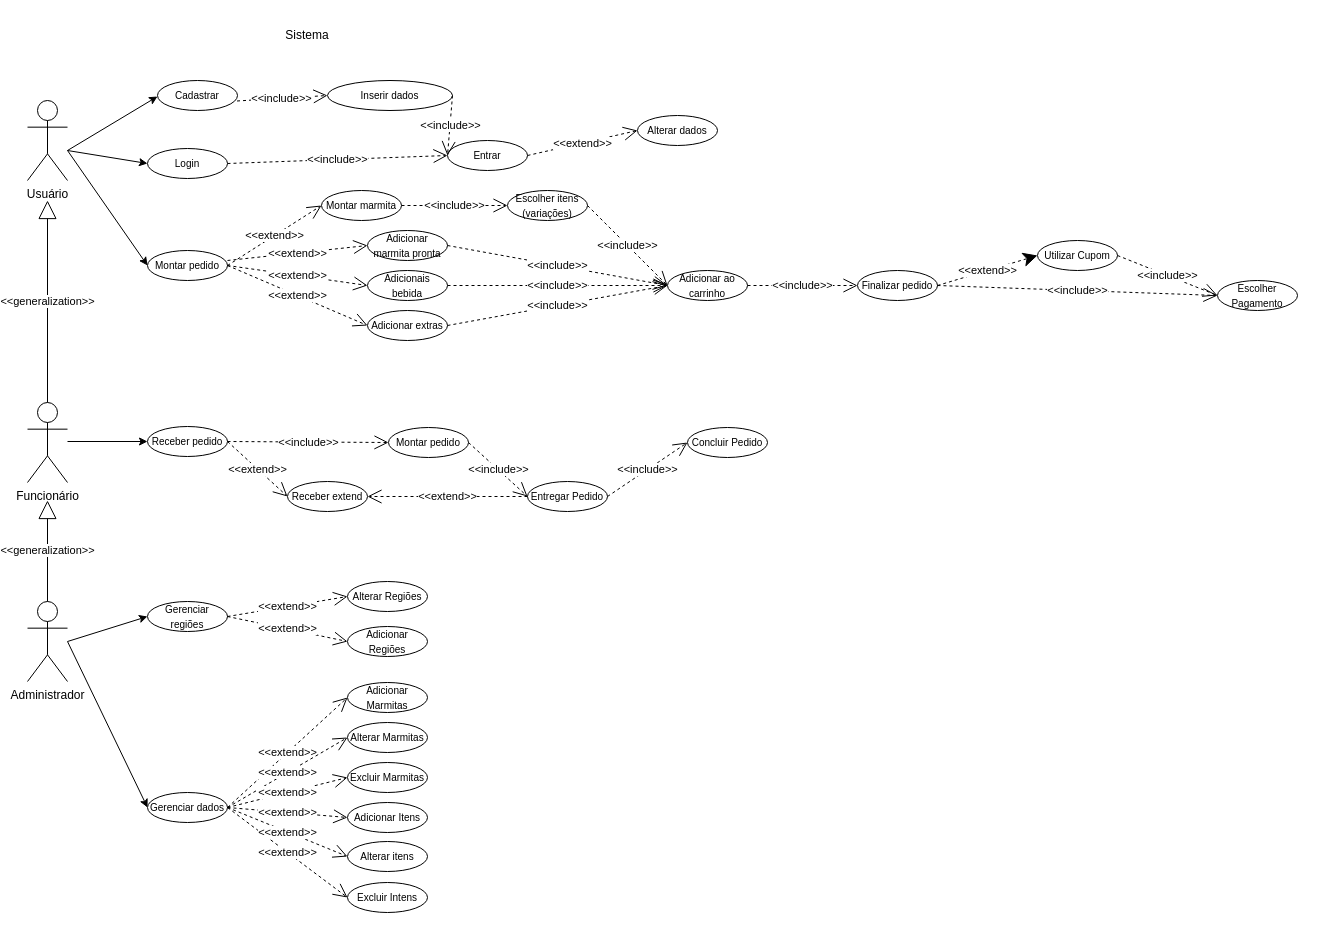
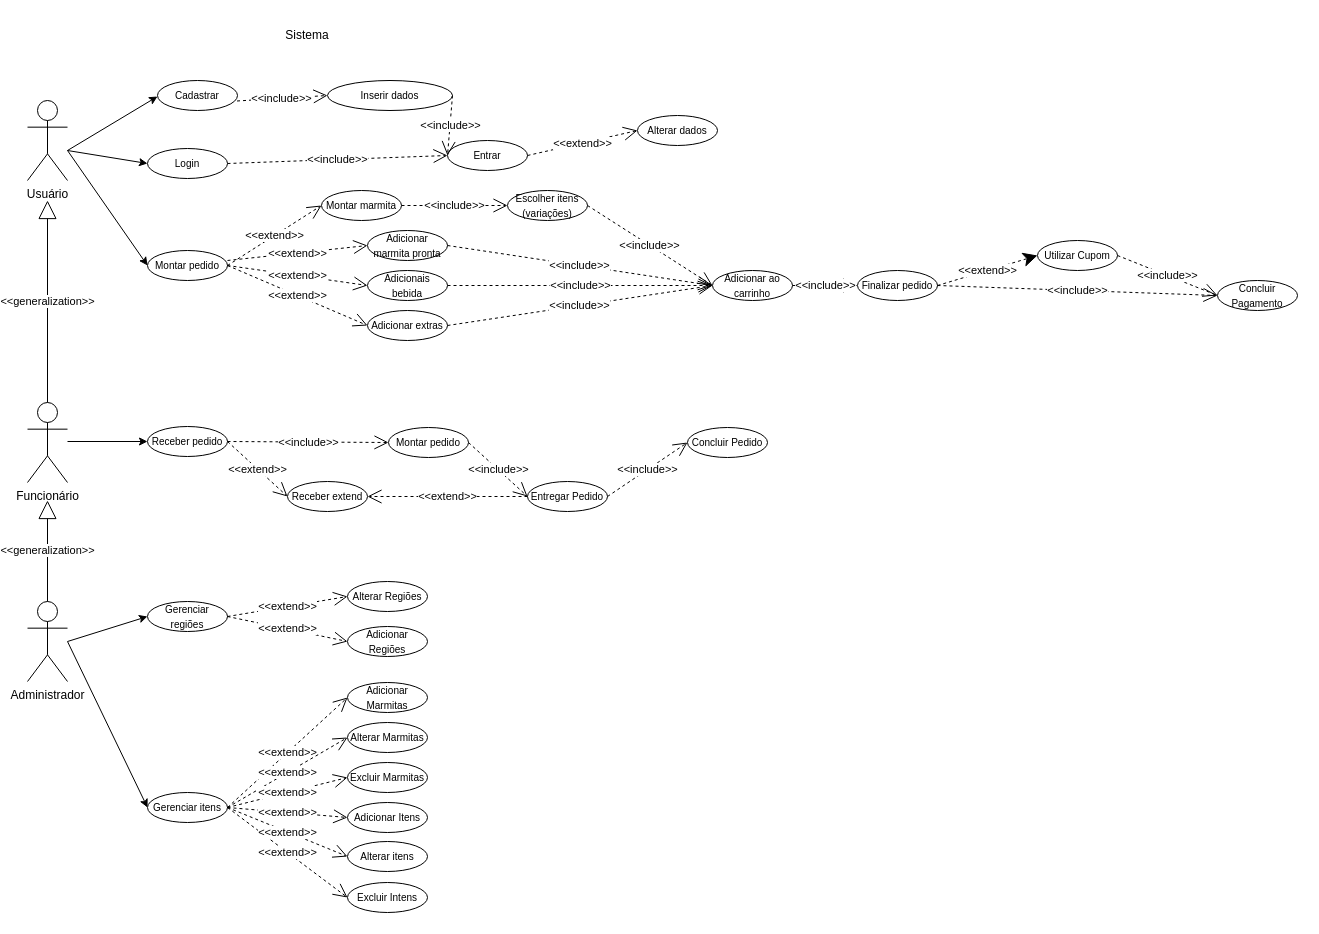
(708, 286) -> (753, 286)
(1258, 296) -> (1258, 296)
(188, 808) -> (188, 808)
